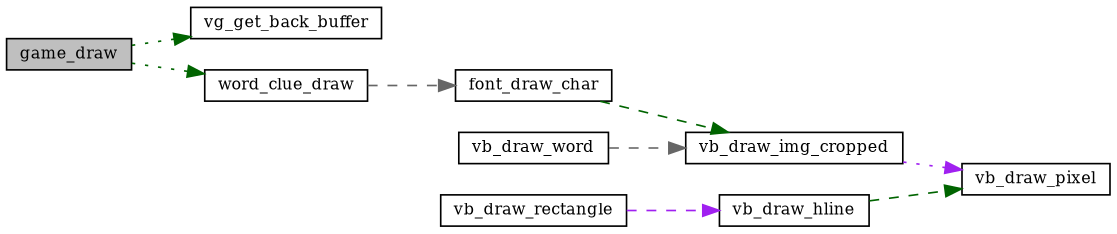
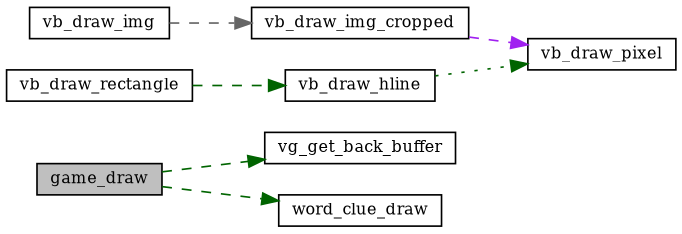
(153, 42) -> (205, 167)
(160, 67) -> (212, 193)
(534, 86) -> none
(534, 148) -> (99, 23)
(924, 165) -> (490, 40)
(907, 196) -> (473, 71)
(665, 210) -> (231, 86)
